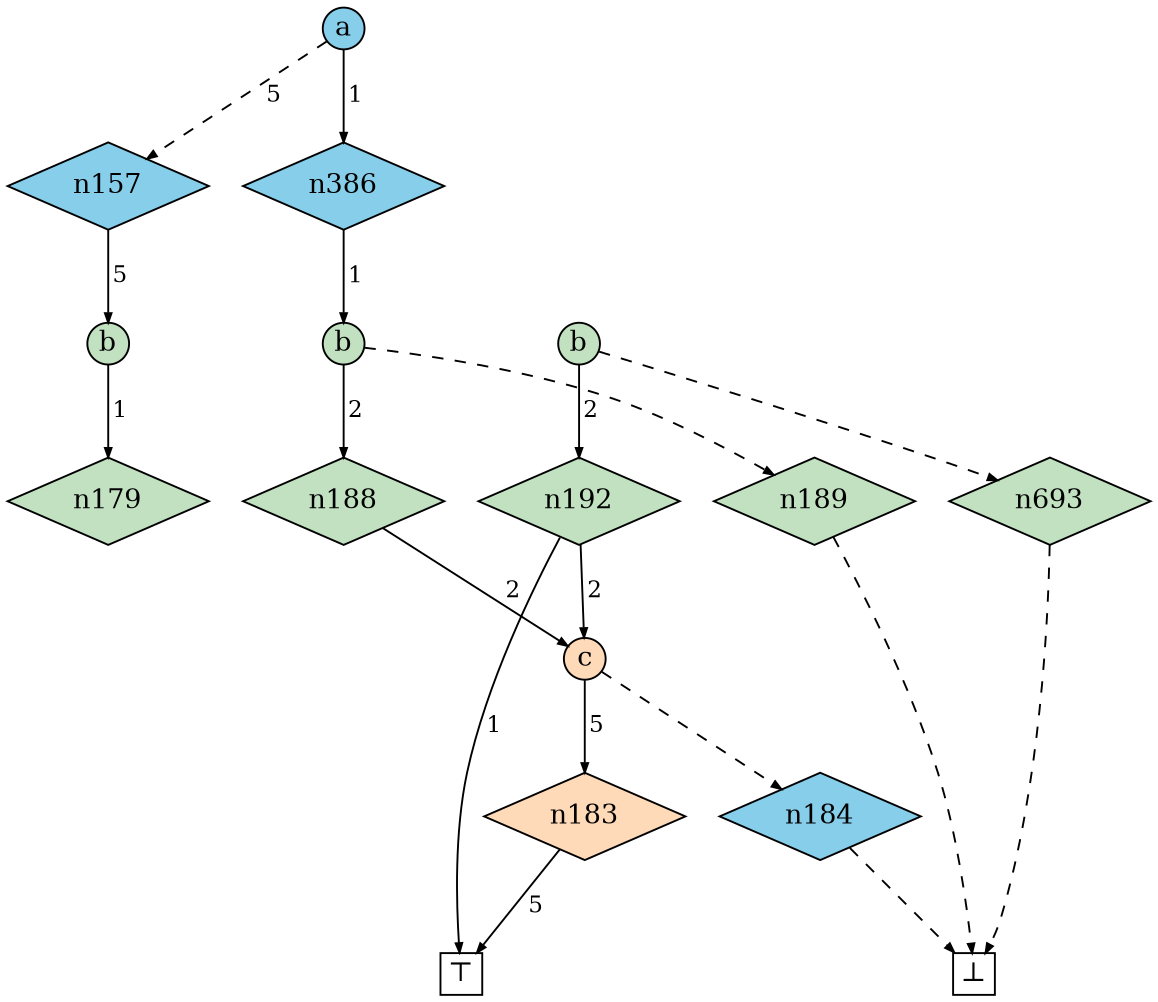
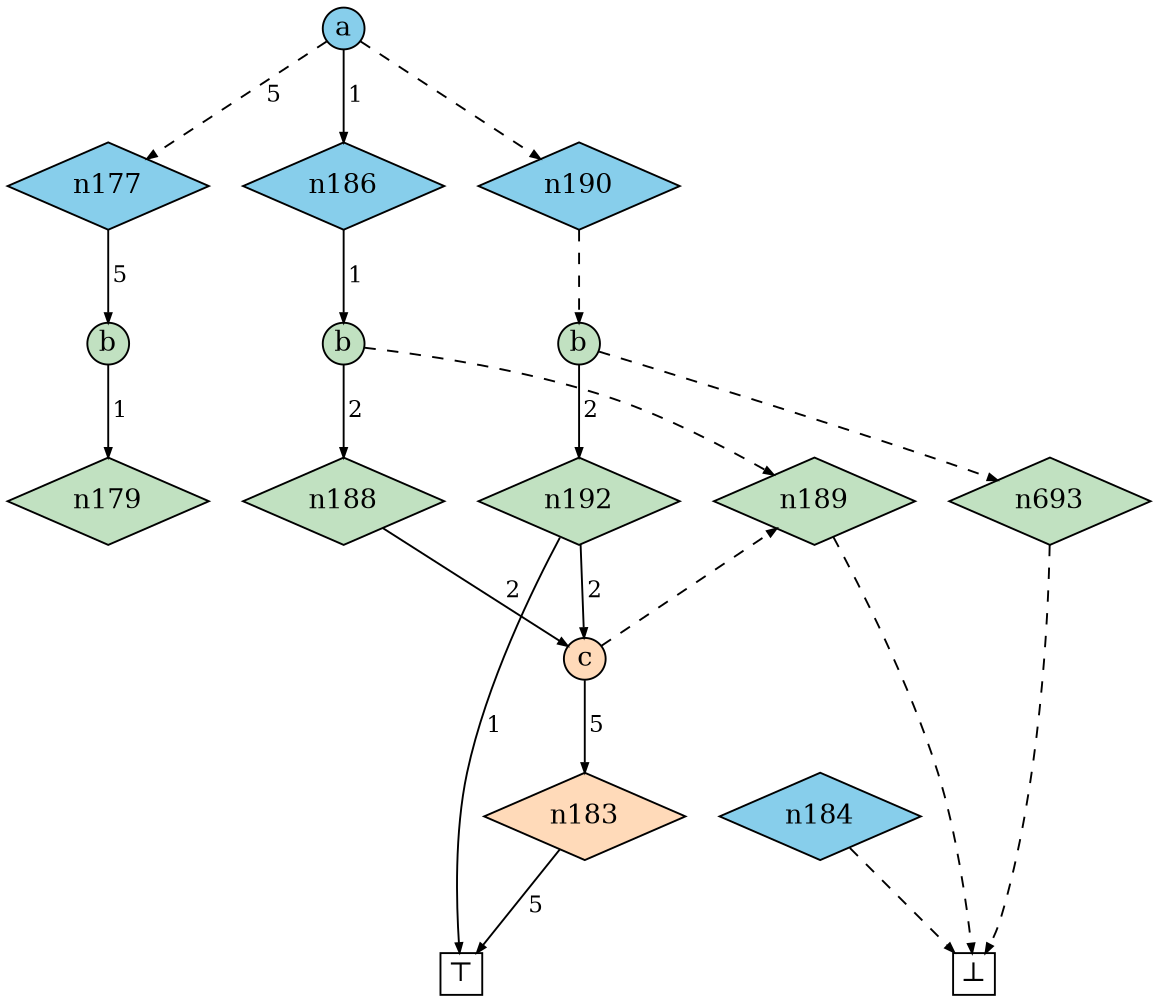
(108, 186) -> (108, 186)
(344, 186) -> (344, 186)
none -> (579, 186)
(687, 728) -> (685, 590)
